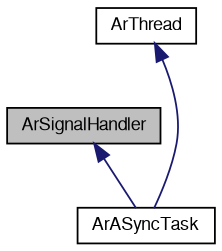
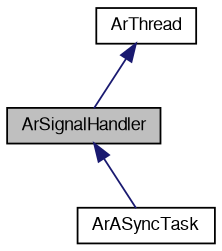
(178, 135) -> (110, 84)
